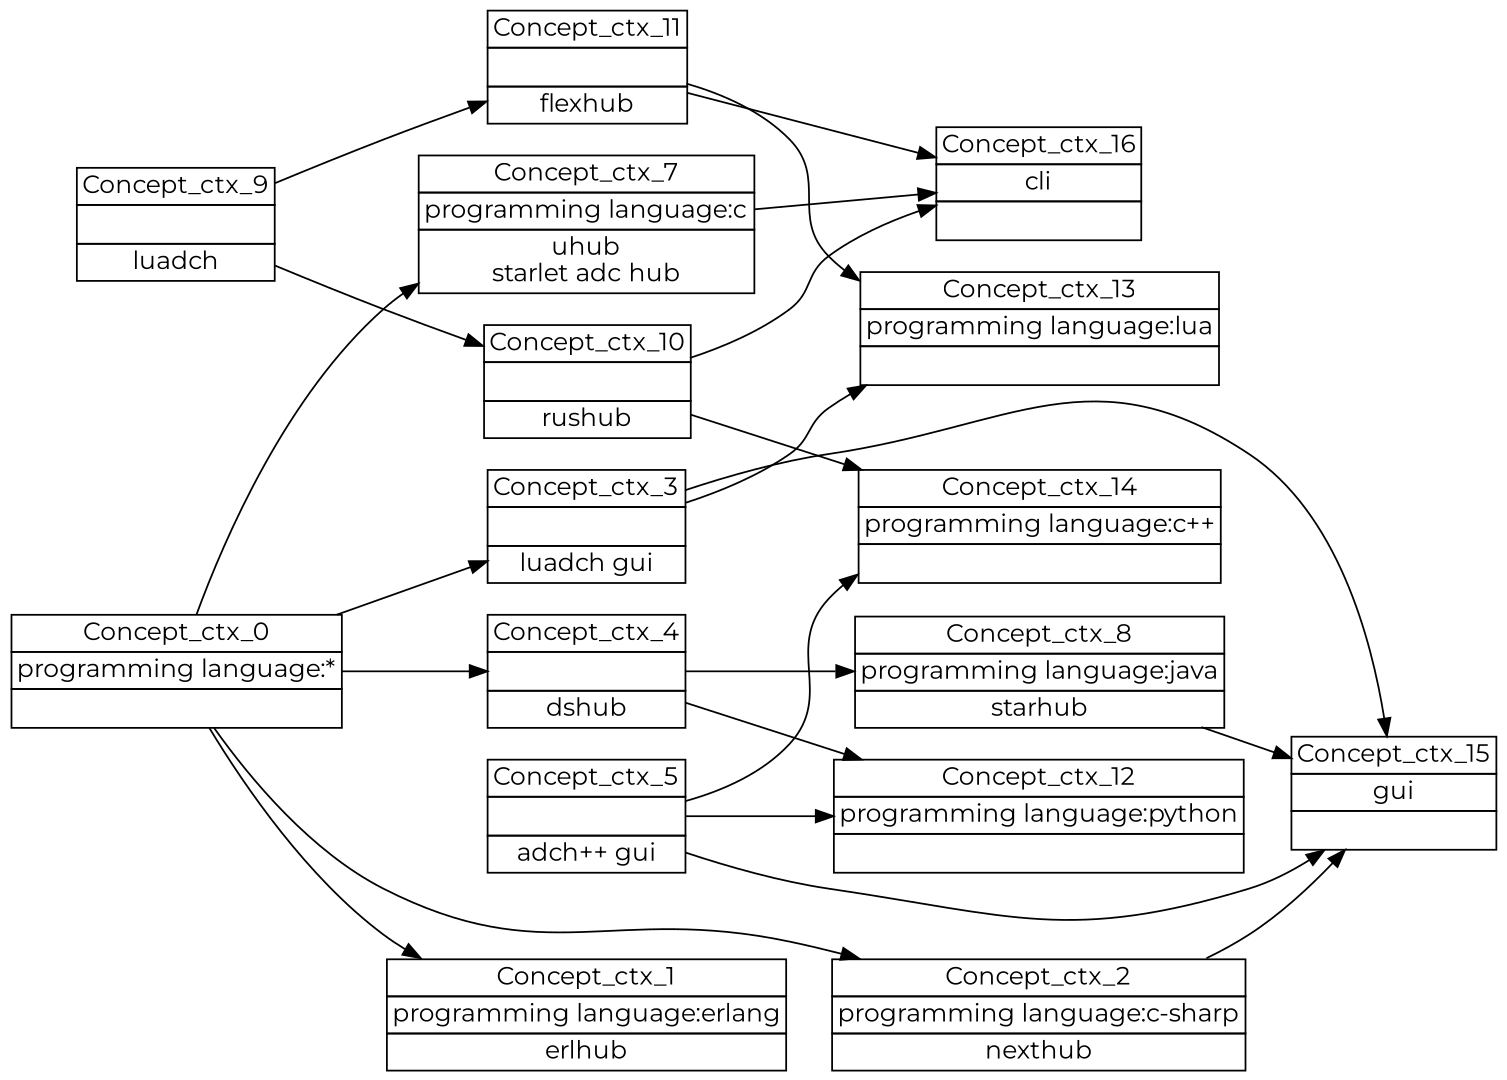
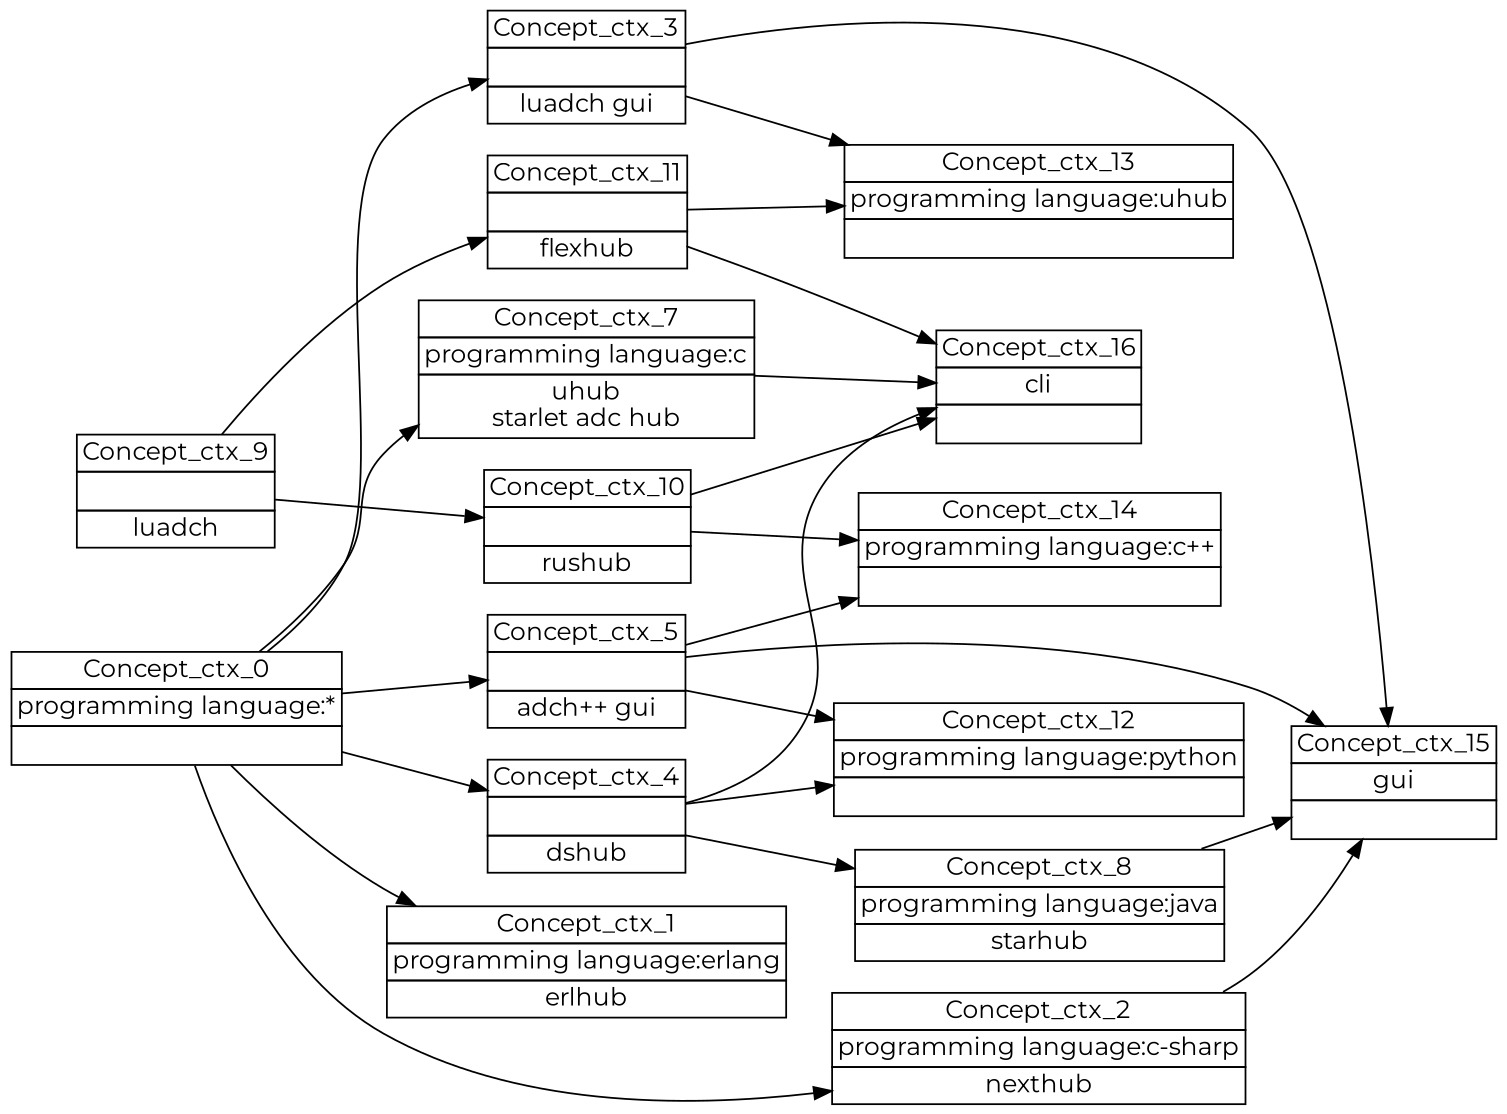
(1040, 327) -> (1039, 200)
none -> (813, 628)
none -> (405, 688)
